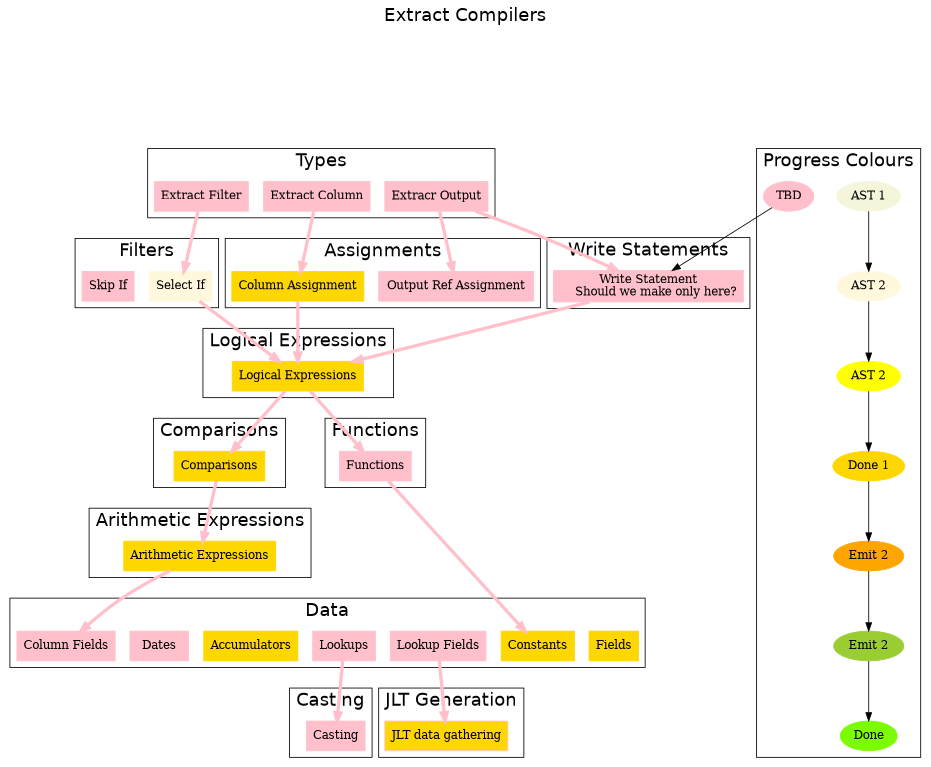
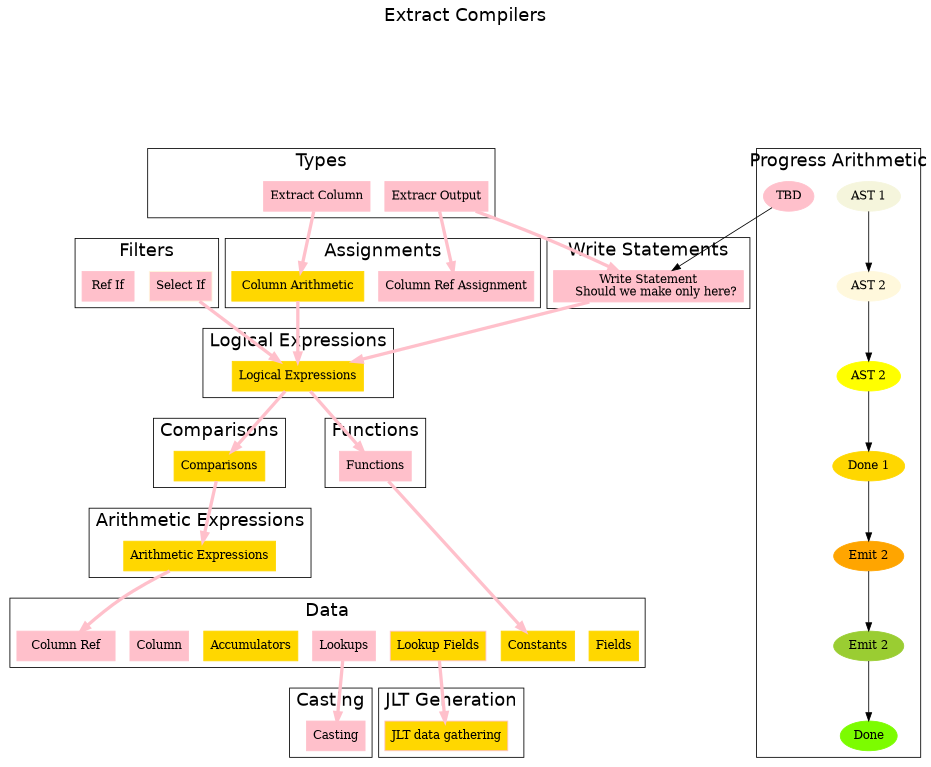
(839, 162) -> (839, 162)
(201, 196) -> none
(108, 286) -> (108, 286)
(181, 286) -> (181, 286)
(298, 286) -> (298, 286)
(456, 286) -> (456, 286)
(66, 646) -> (66, 646)
(159, 646) -> (159, 646)
(438, 646) -> (438, 646)
